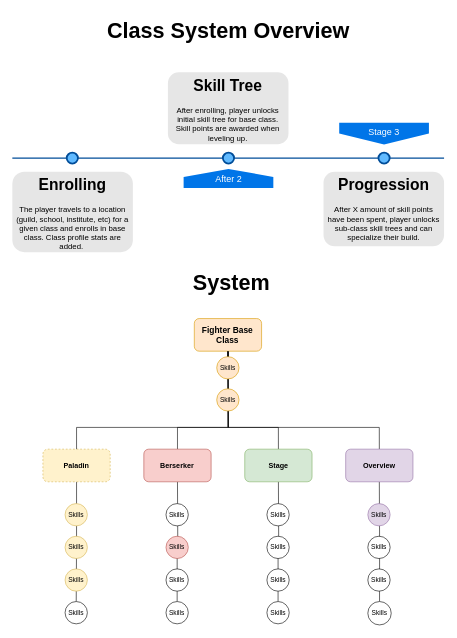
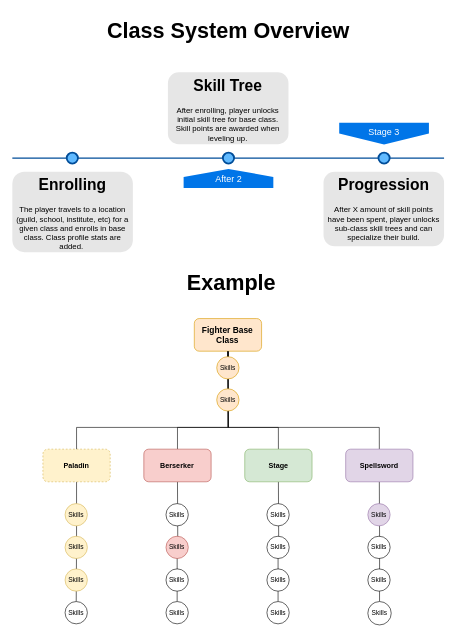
(232, 282) -> (232, 282)
(380, 466) -> (380, 466)
